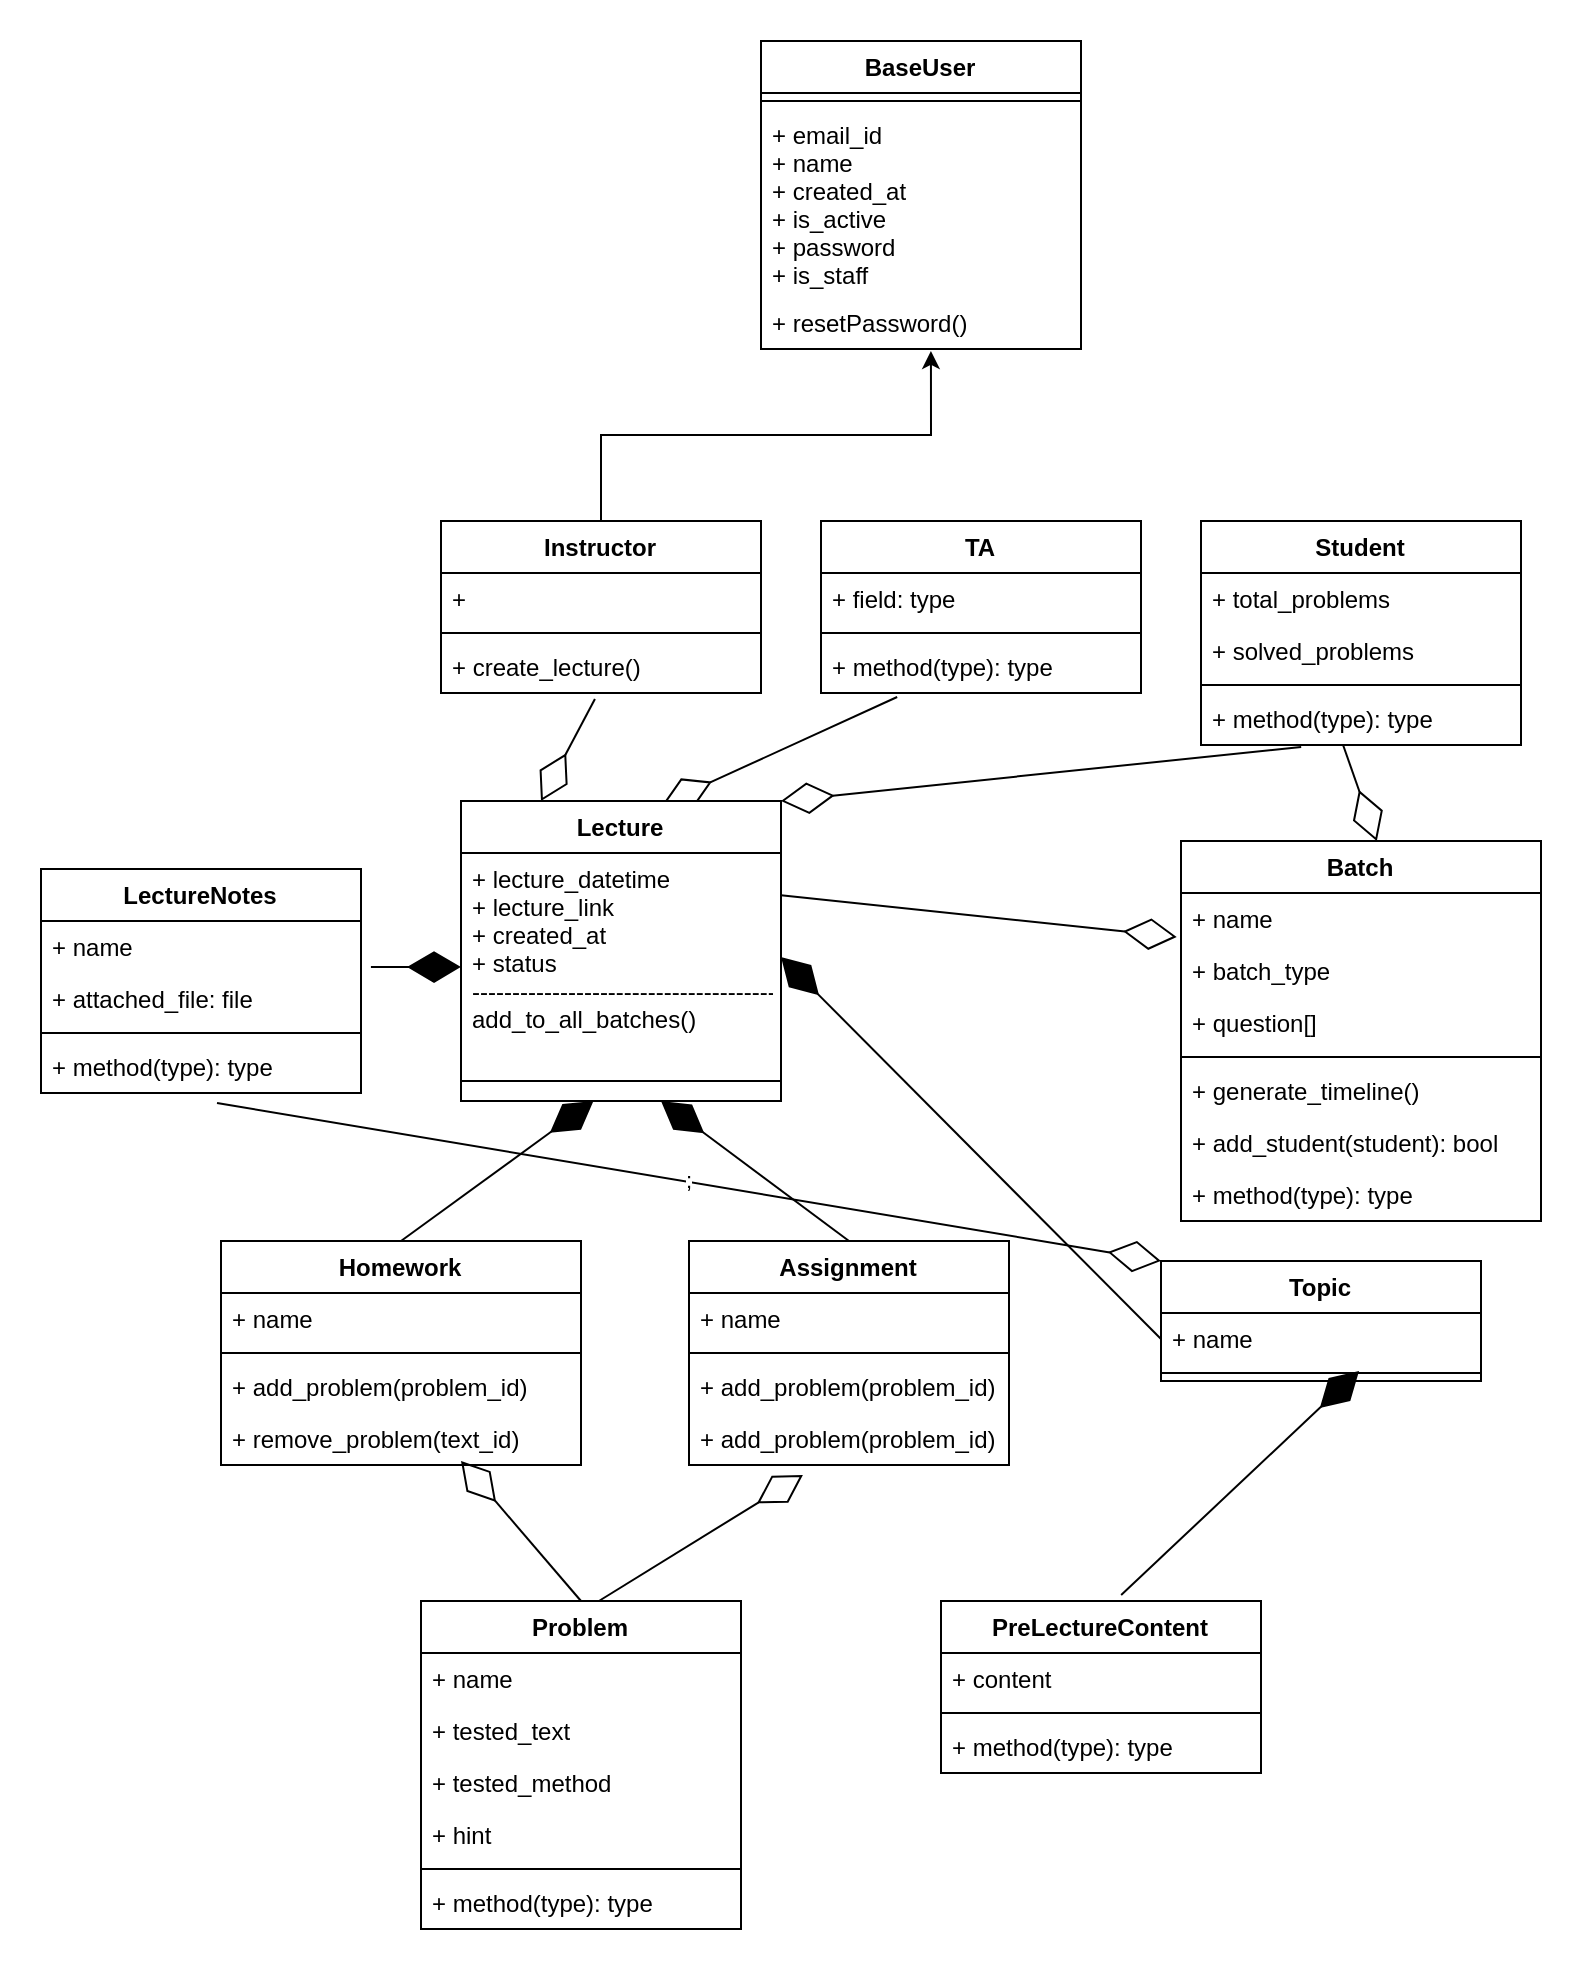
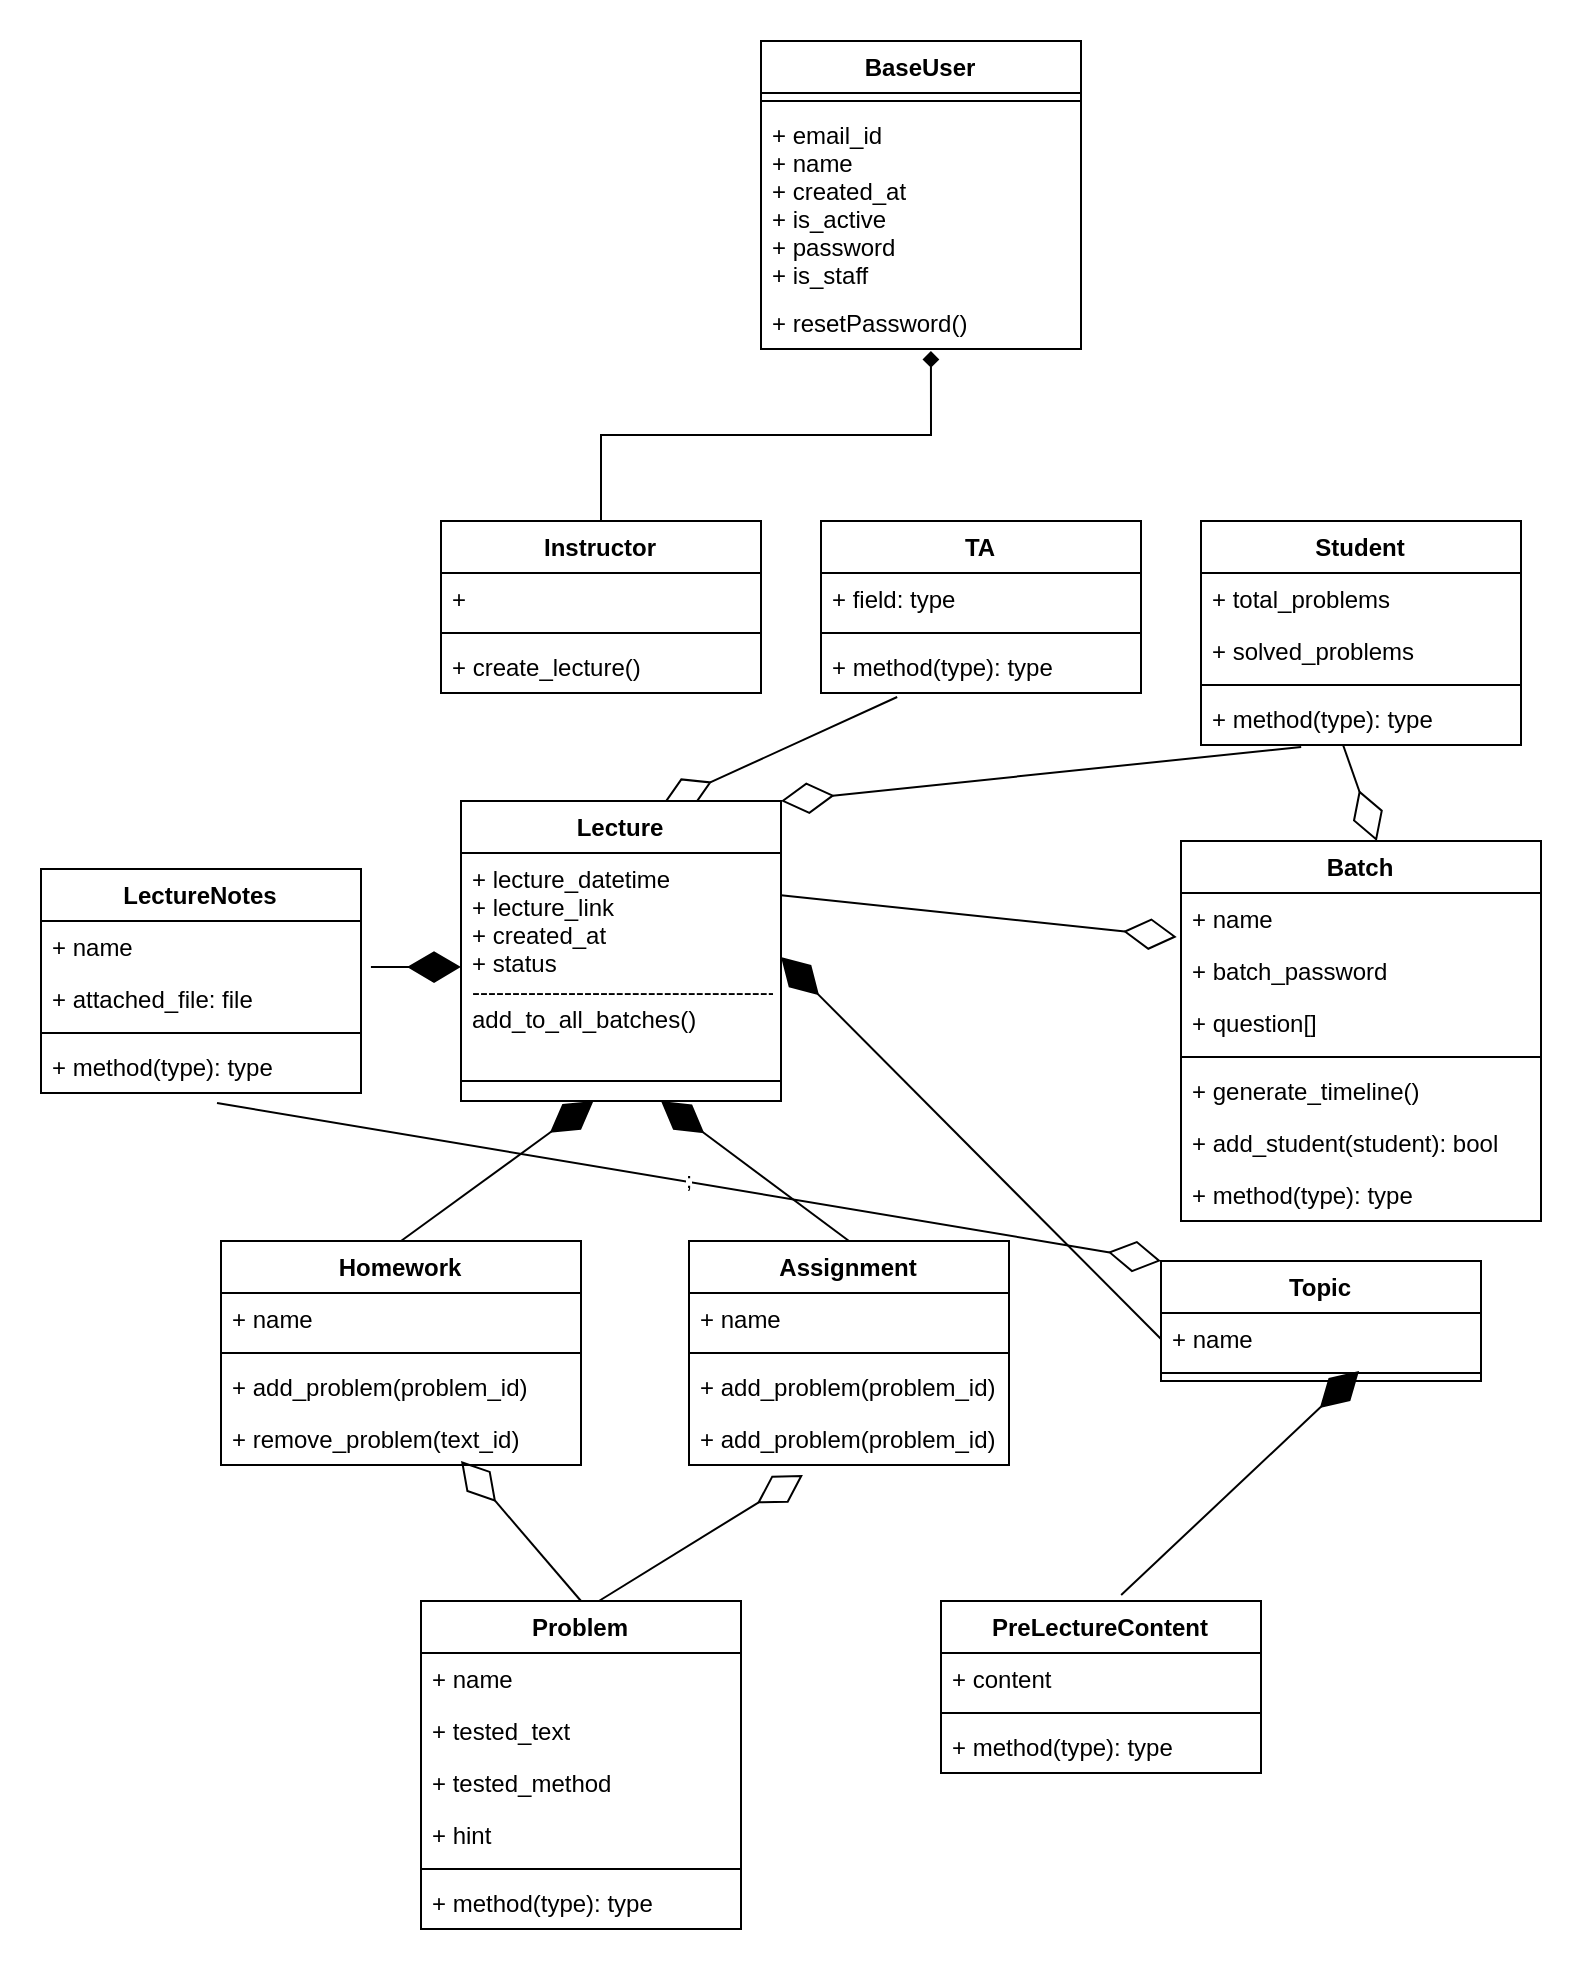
(931, 366) -> (931, 367)
(580, 727) -> none
(1270, 972) -> (1296, 972)
